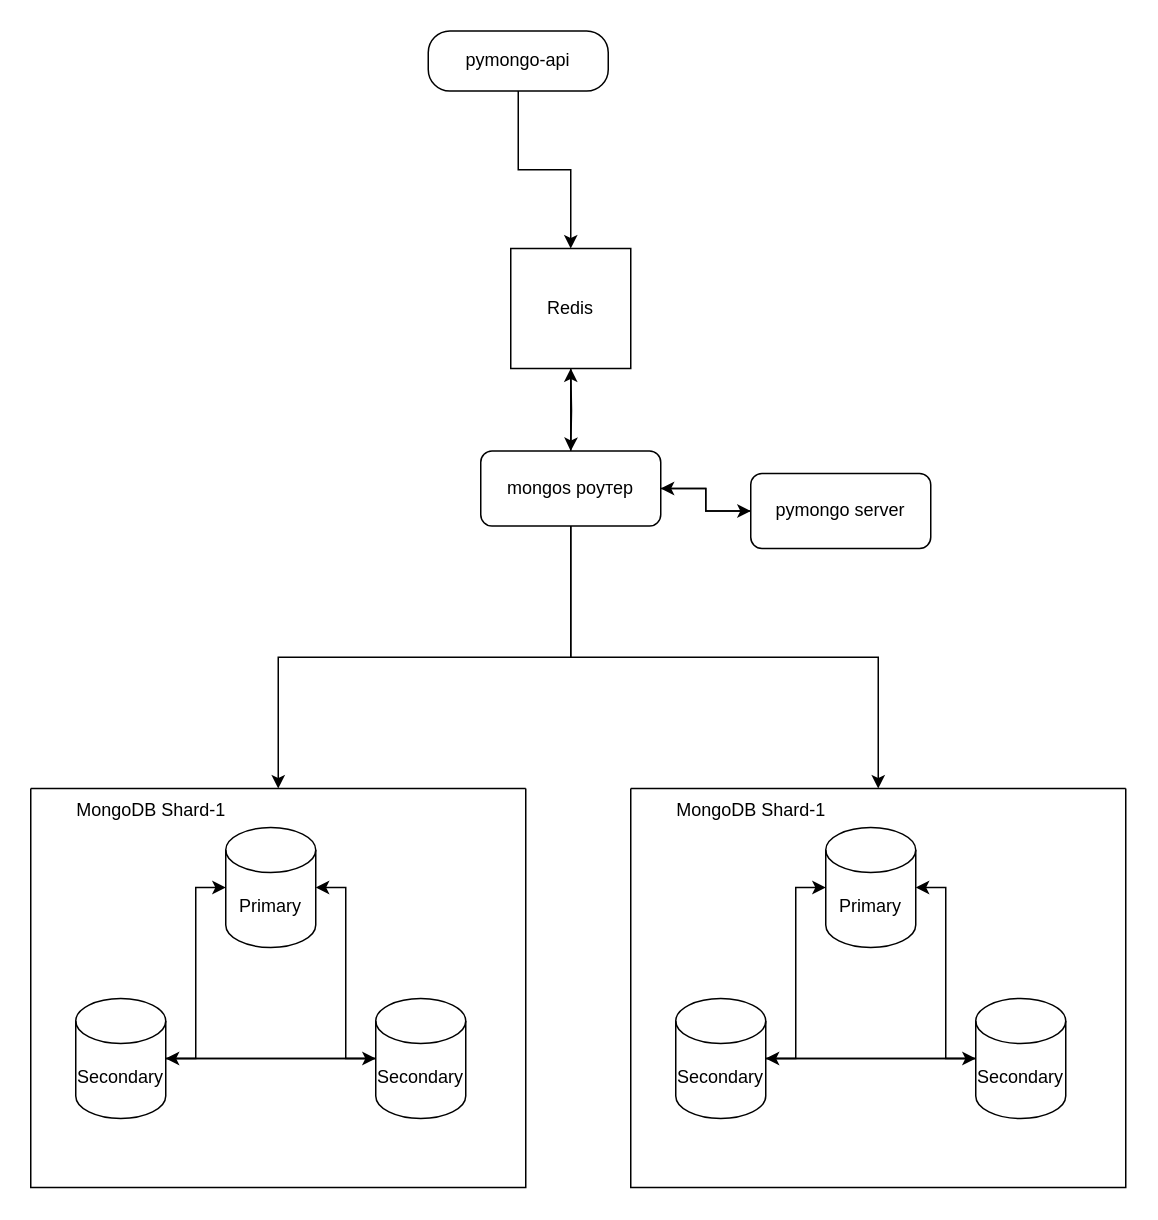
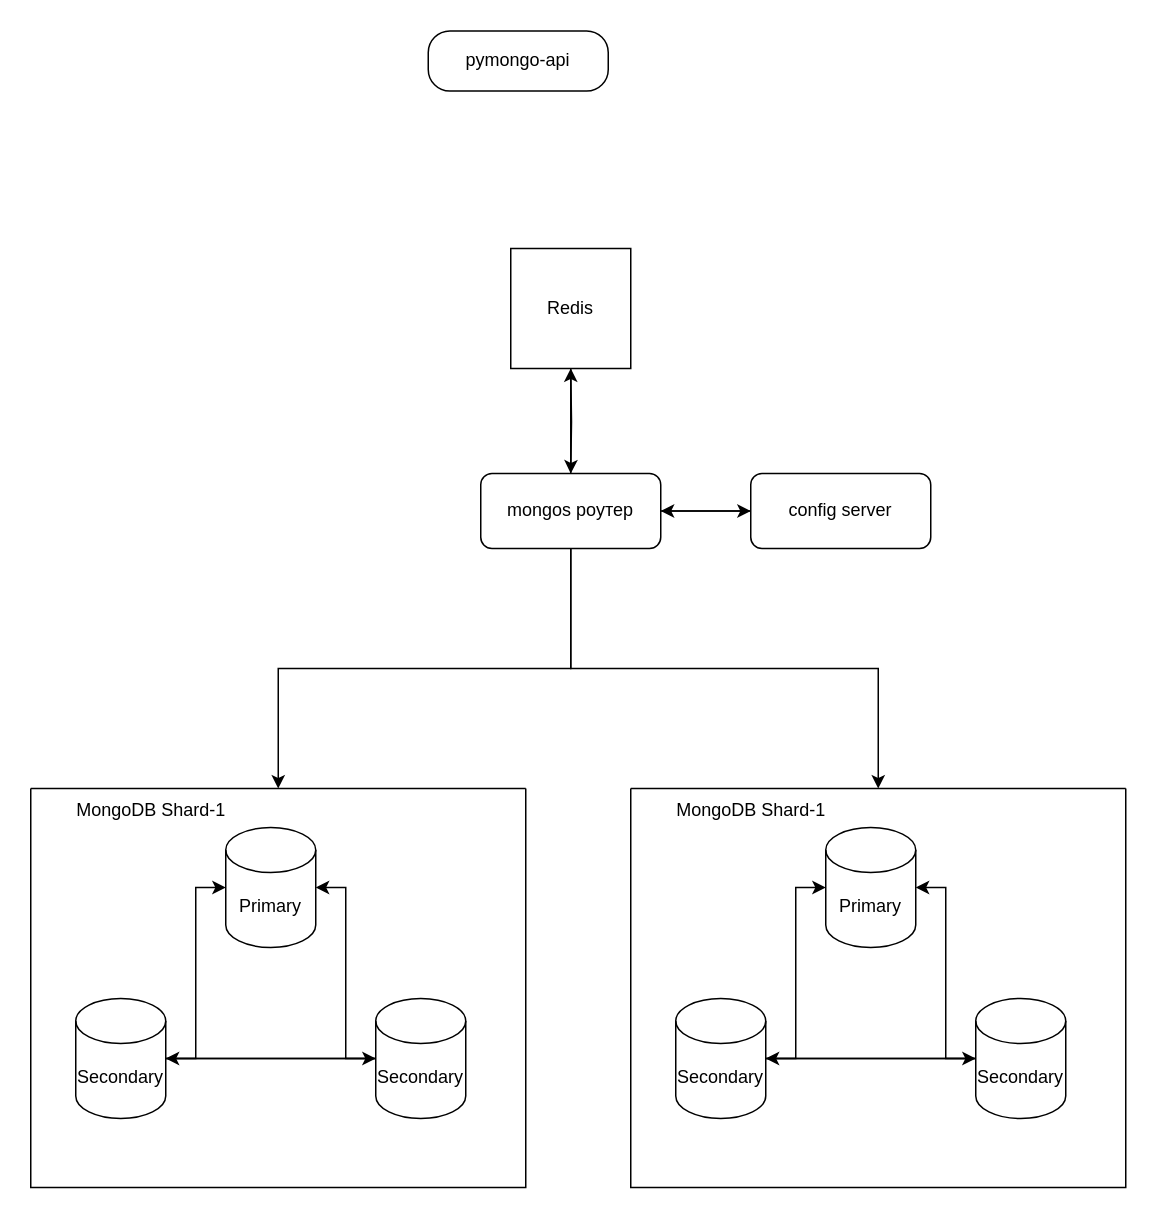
(539, 170) -> none
(571, 488) -> (571, 511)
(841, 511) -> (841, 511)
